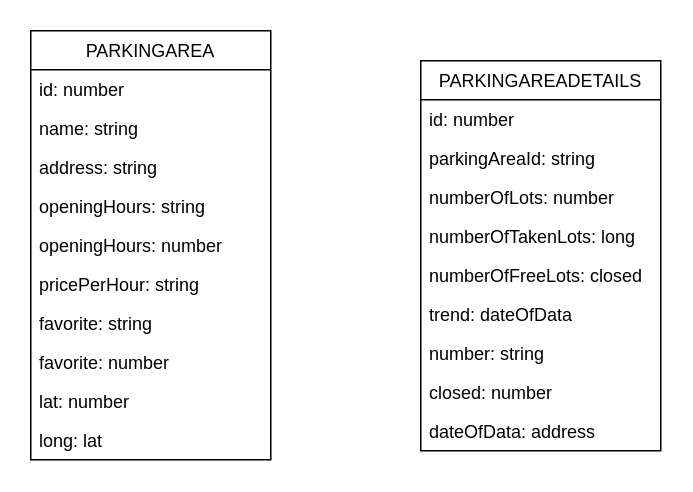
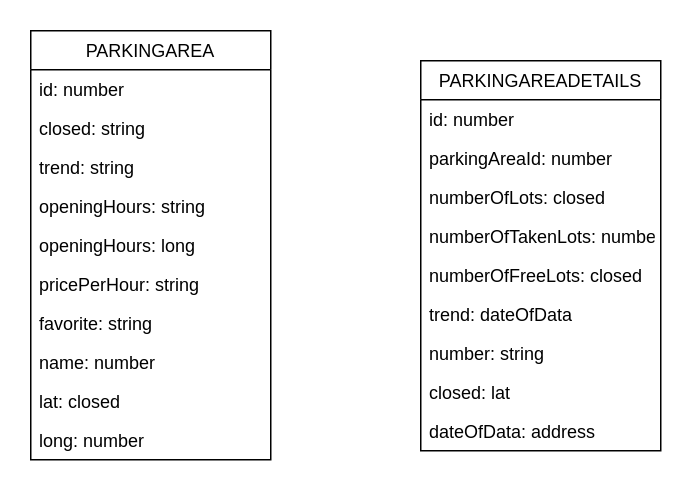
(92, 129) -> (100, 129)
(525, 159) -> (528, 159)
(108, 168) -> (98, 168)
(525, 198) -> (523, 198)
(538, 237) -> (550, 237)
(133, 246) -> (120, 246)
(113, 363) -> (95, 363)
(493, 393) -> (475, 393)
(87, 402) -> (85, 402)
(75, 441) -> (92, 441)
